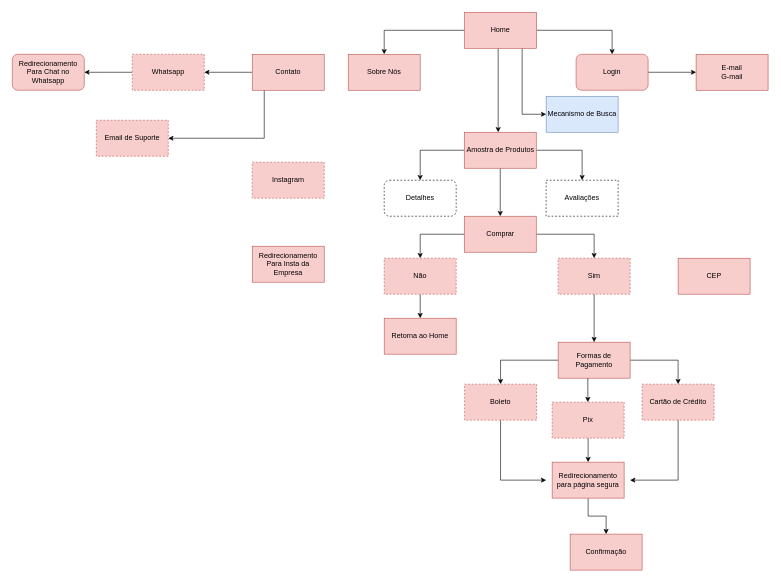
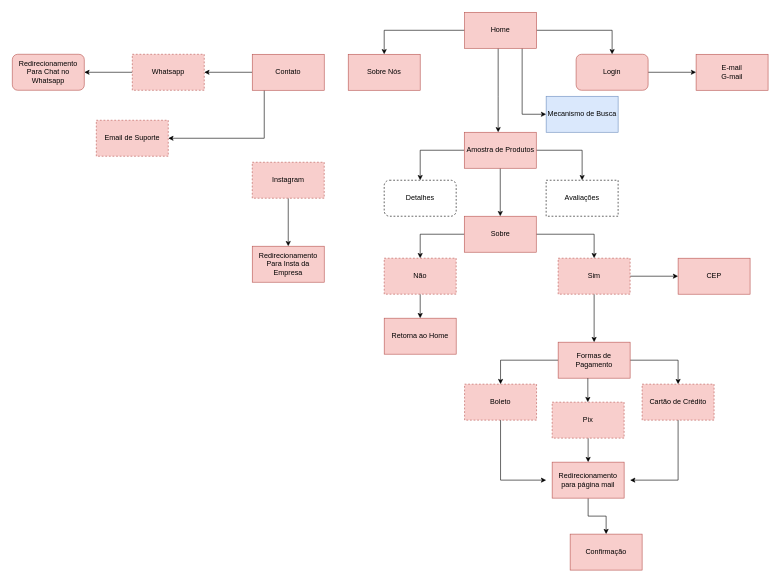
(501, 234) -> (501, 234)
none -> (288, 240)
none -> (672, 276)
(588, 480) -> (588, 480)
